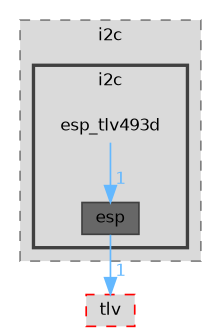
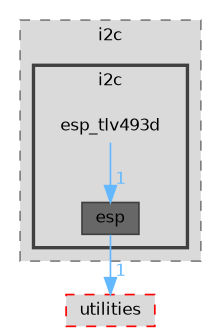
(110, 310) -> (110, 310)
